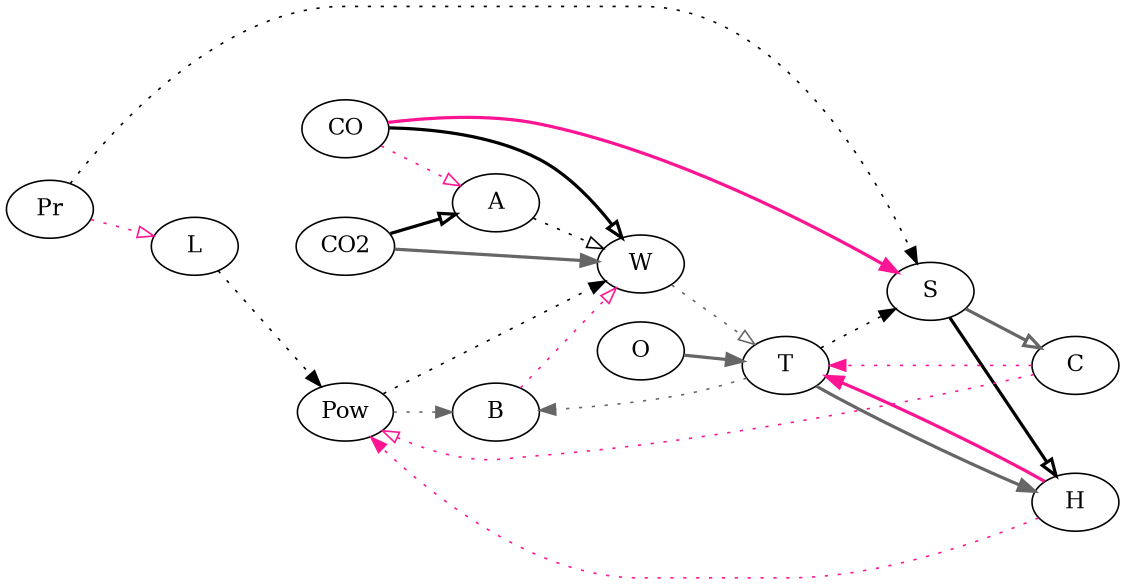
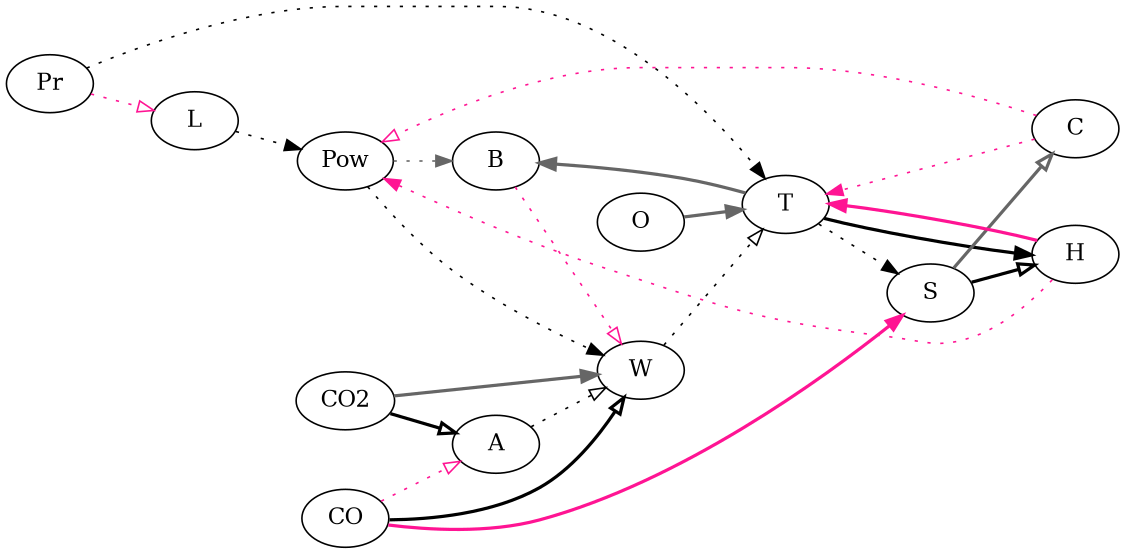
(515, 6) -> (444, 6)
(707, 310) -> (710, 291)
(652, 400) -> (651, 174)
(917, 438) -> (919, 238)
